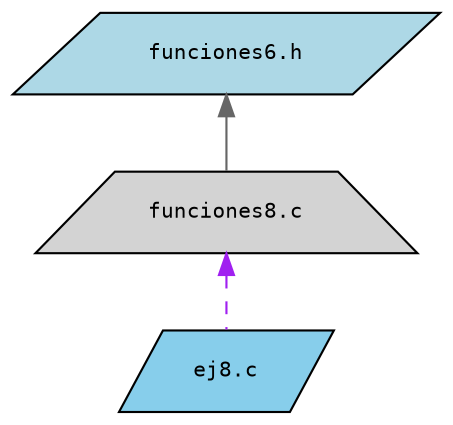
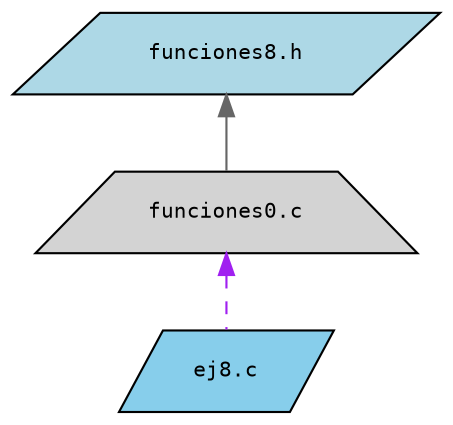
(226, 54) -> (226, 54)
(226, 212) -> (226, 212)
